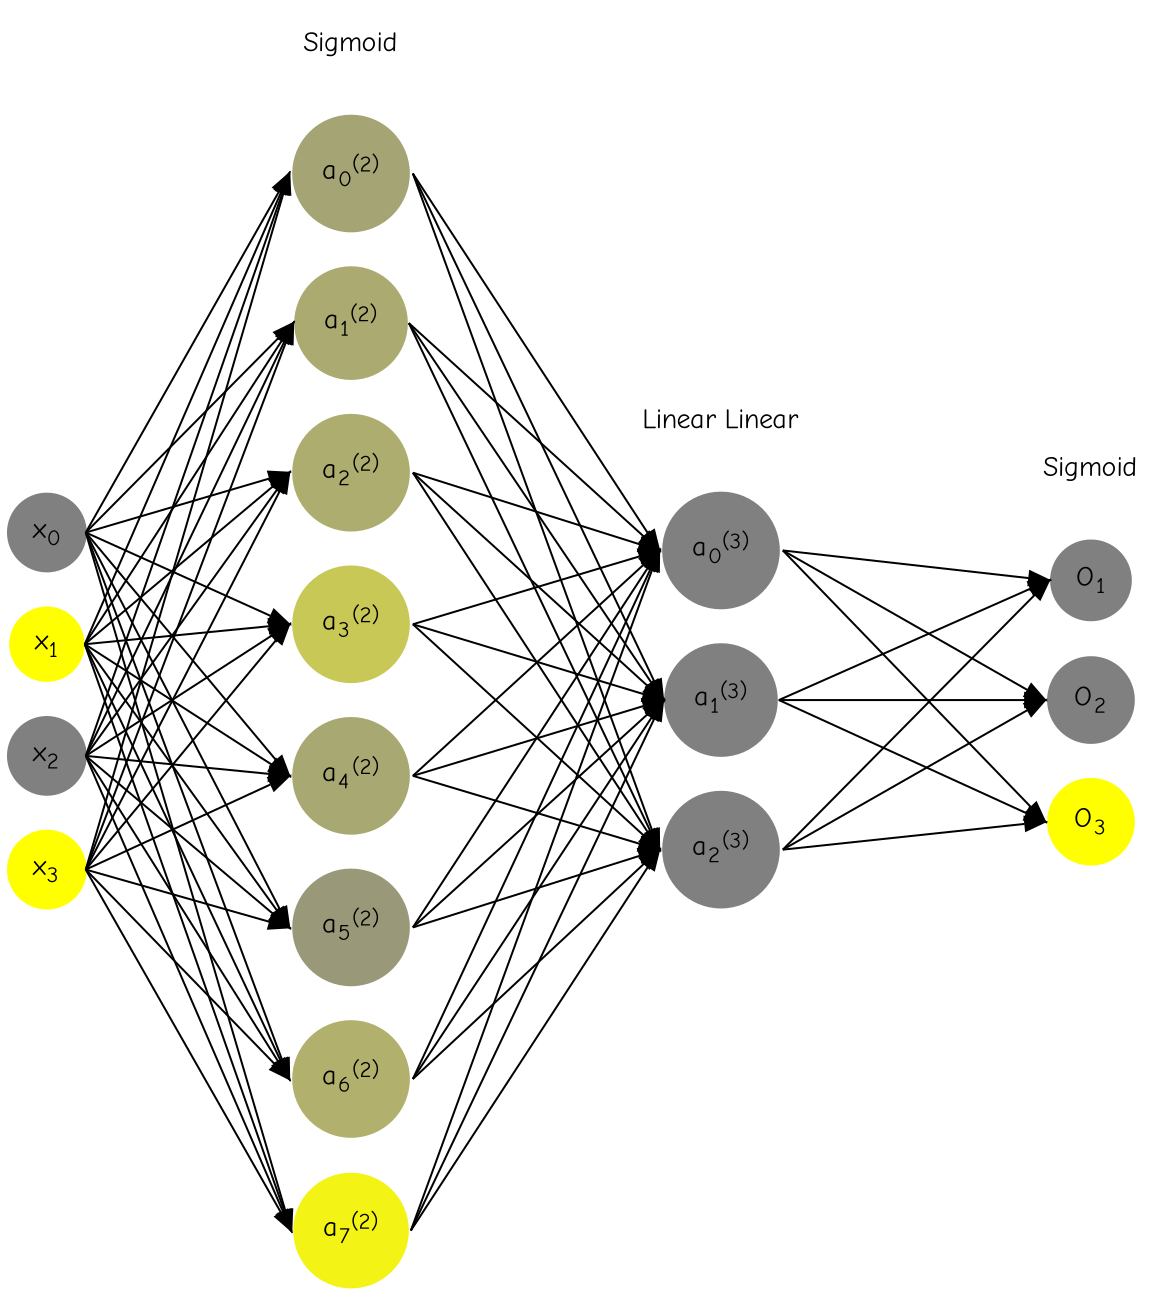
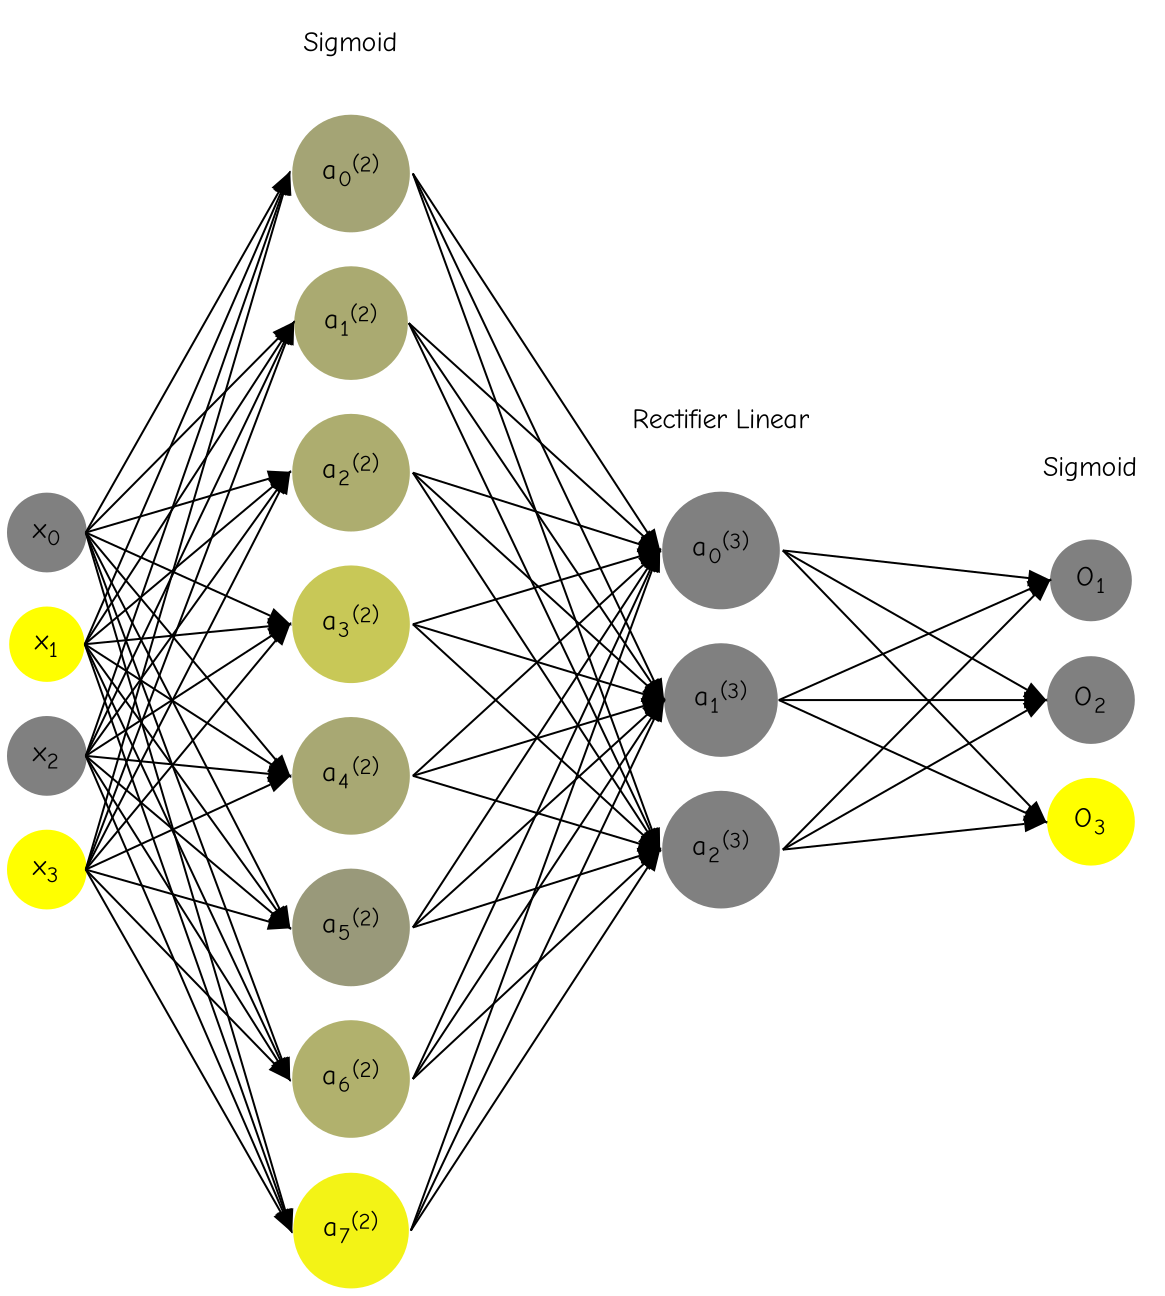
(721, 421) -> (721, 421)
